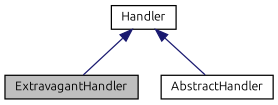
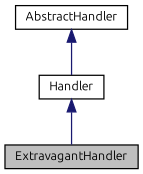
(185, 56) -> (72, 59)
